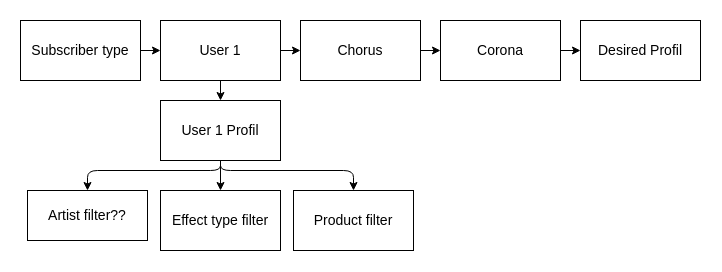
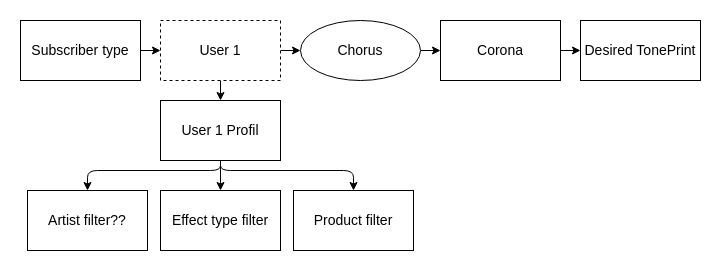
(221, 51) -> (221, 51)
(361, 51) -> (361, 51)
(641, 51) -> (641, 51)
(88, 216) -> (88, 221)
